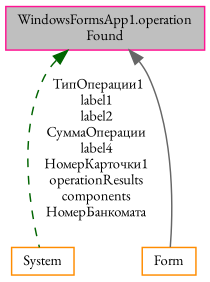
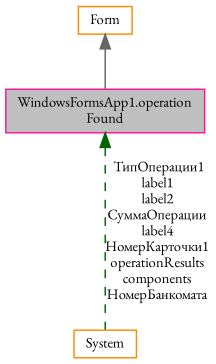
(168, 152) -> (105, 69)
